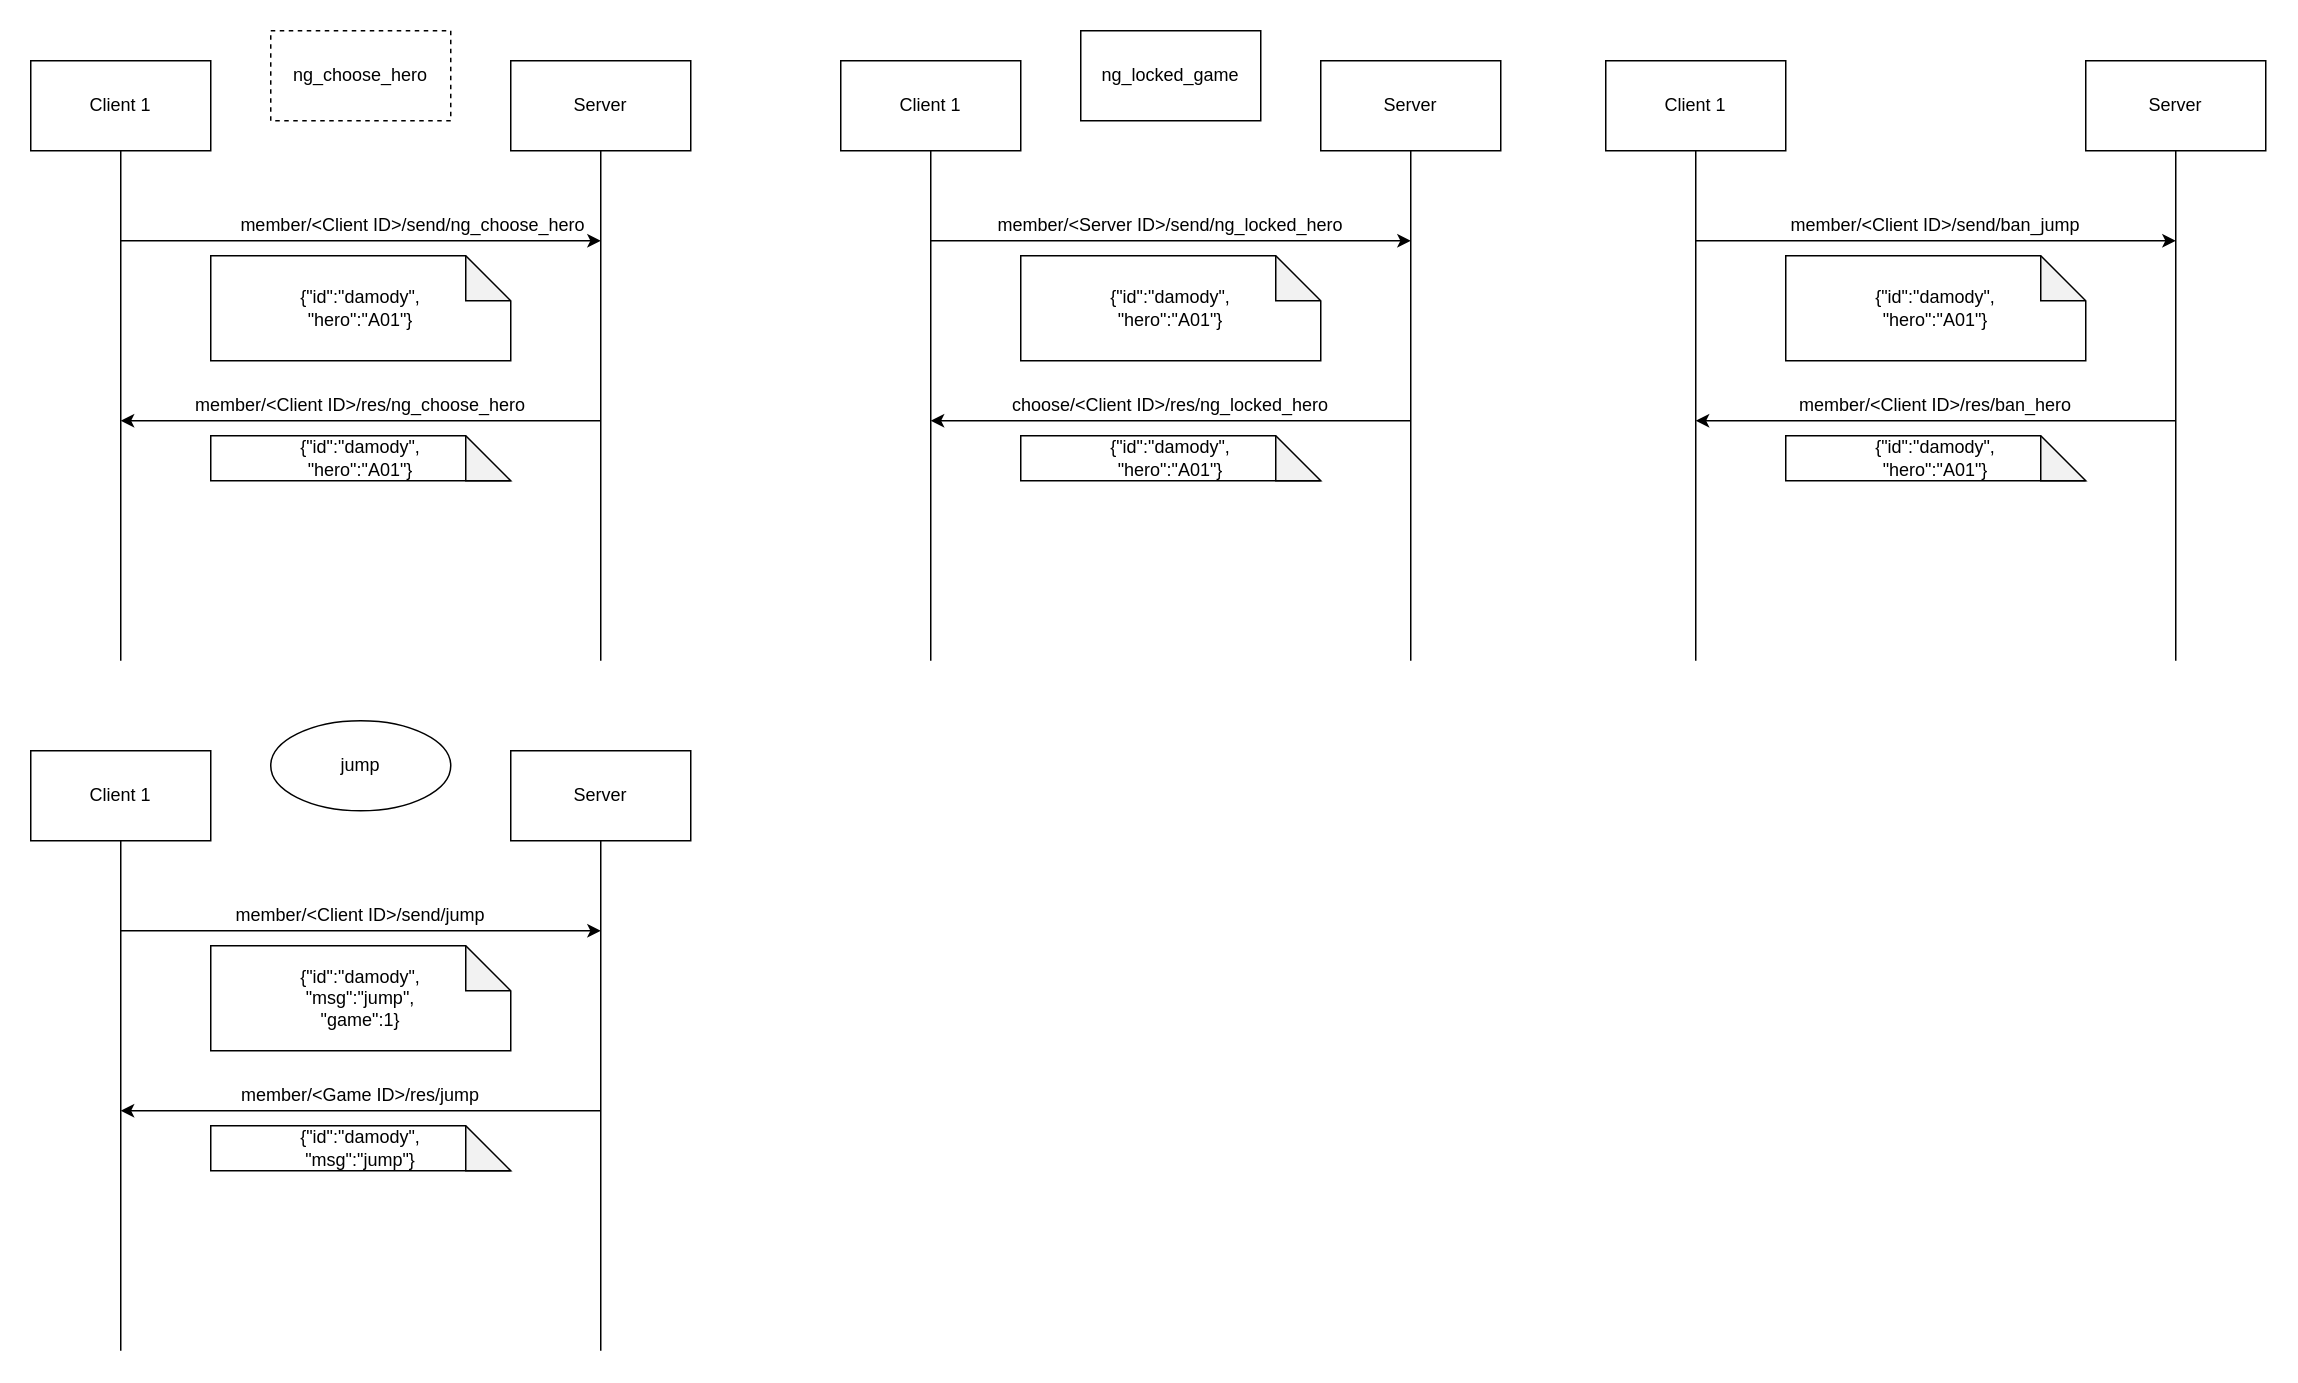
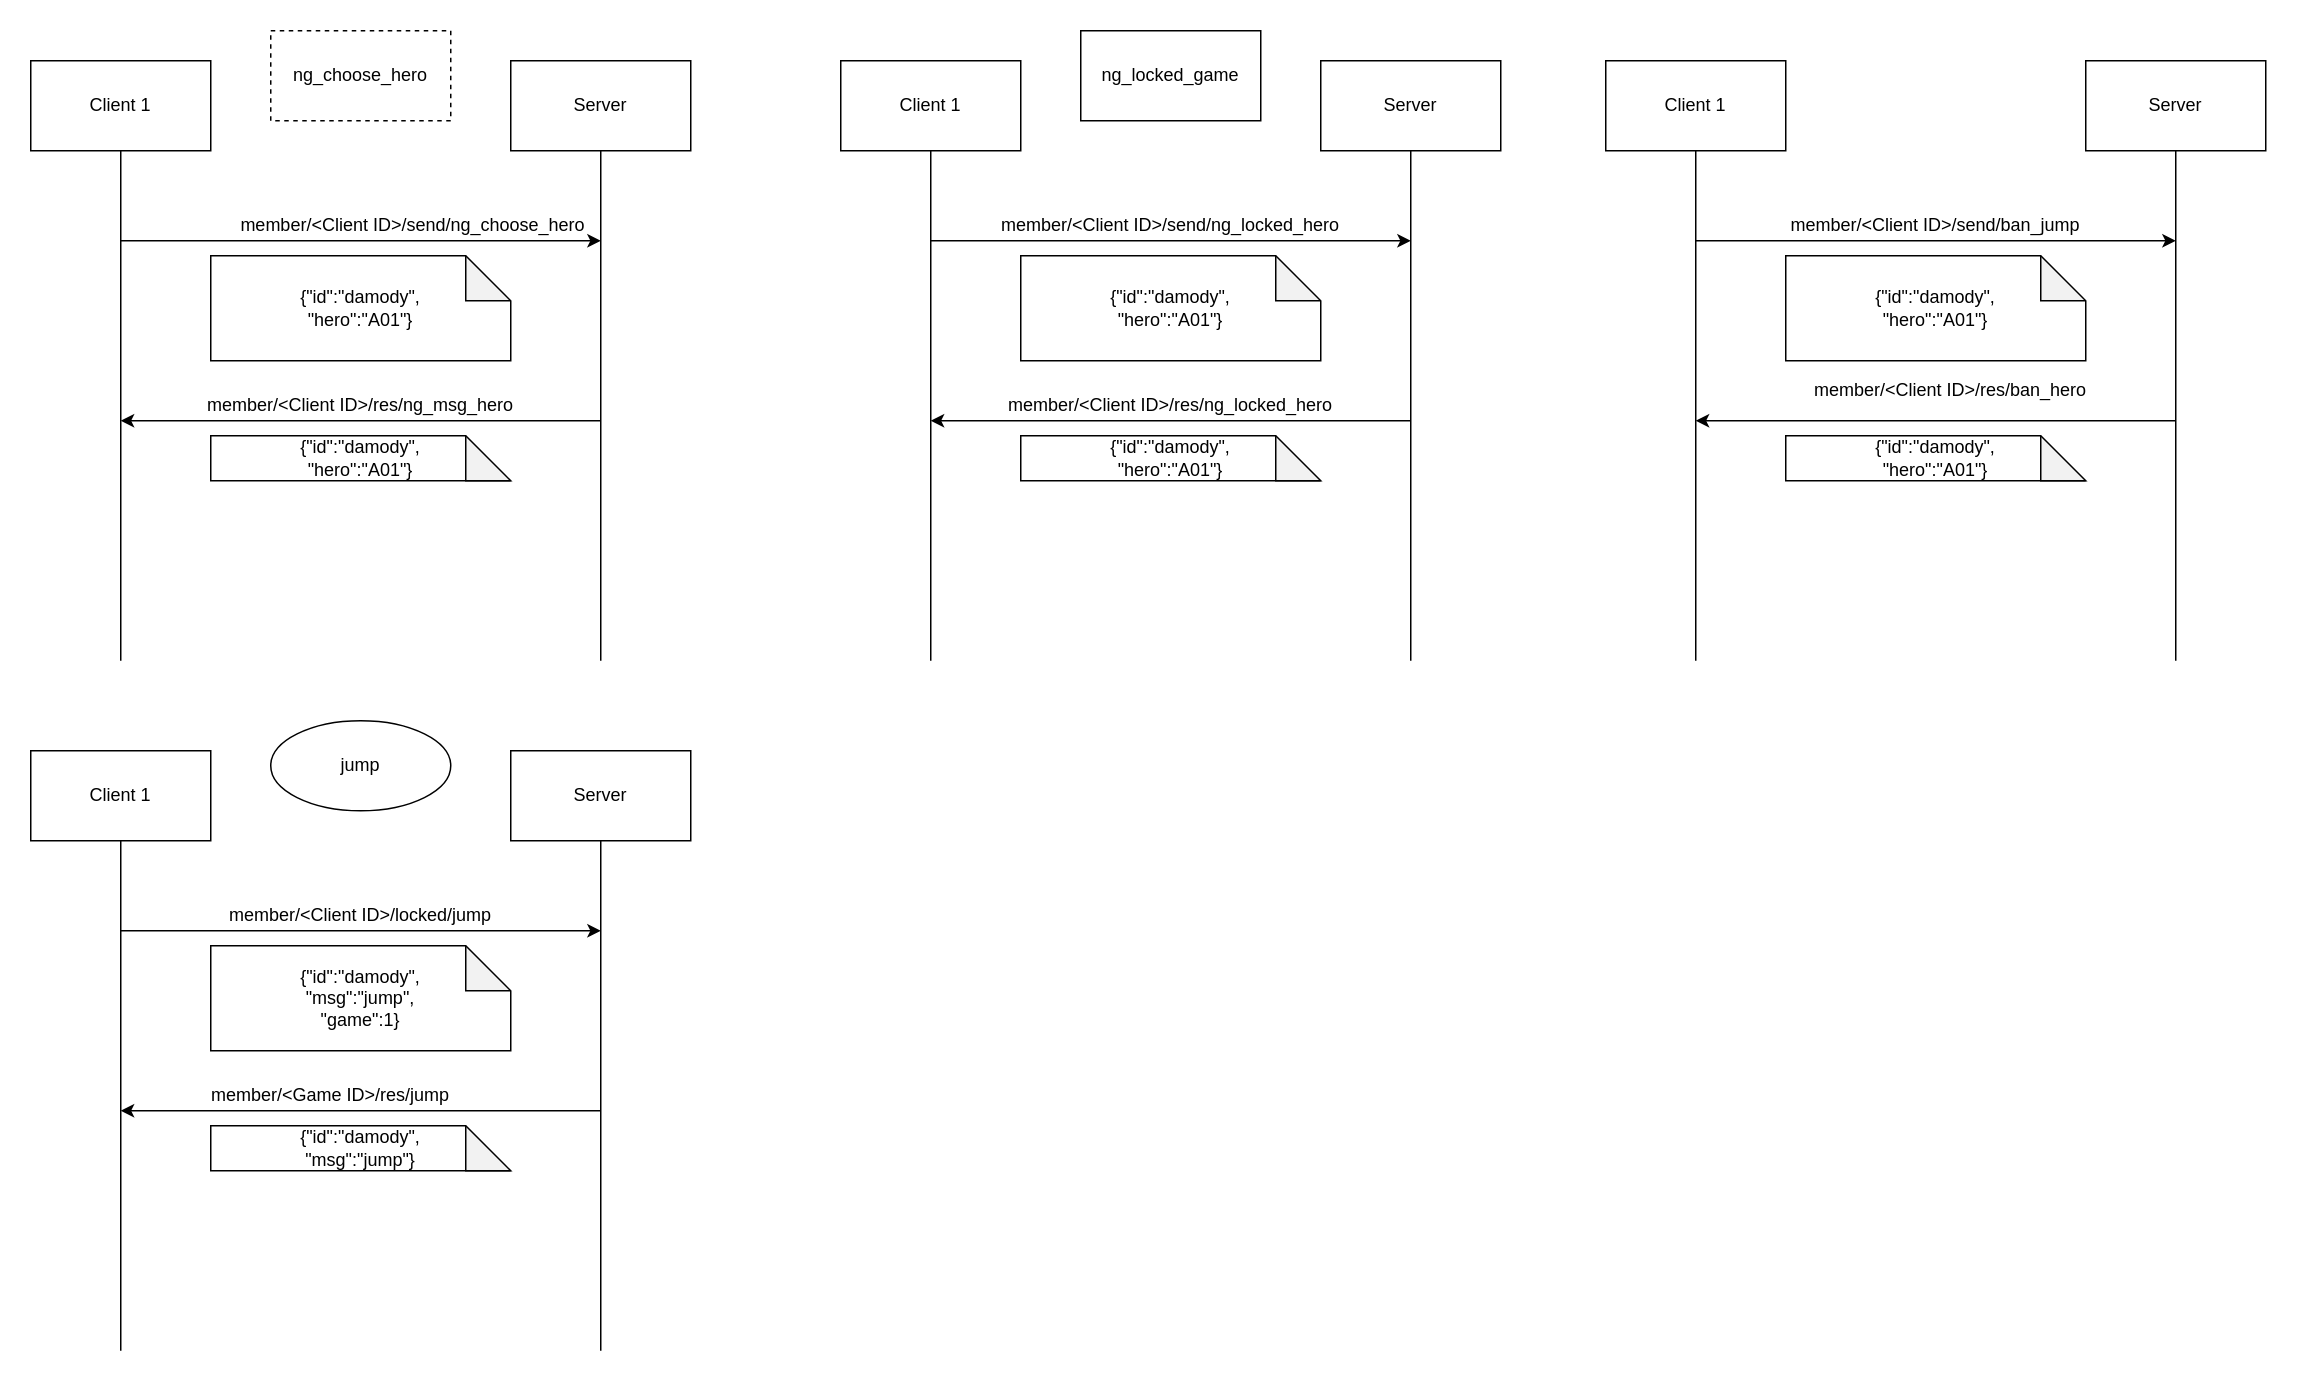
(1171, 226) -> (1171, 226)
(361, 406) -> (361, 406)
(1171, 406) -> (1171, 406)
(1936, 406) -> (1951, 391)
(361, 916) -> (361, 916)
(361, 1096) -> (331, 1096)
